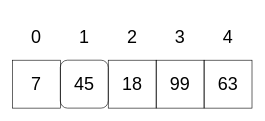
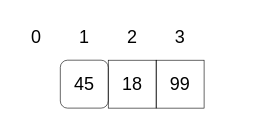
(228, 36) -> none
(36, 84) -> none
(228, 84) -> none
